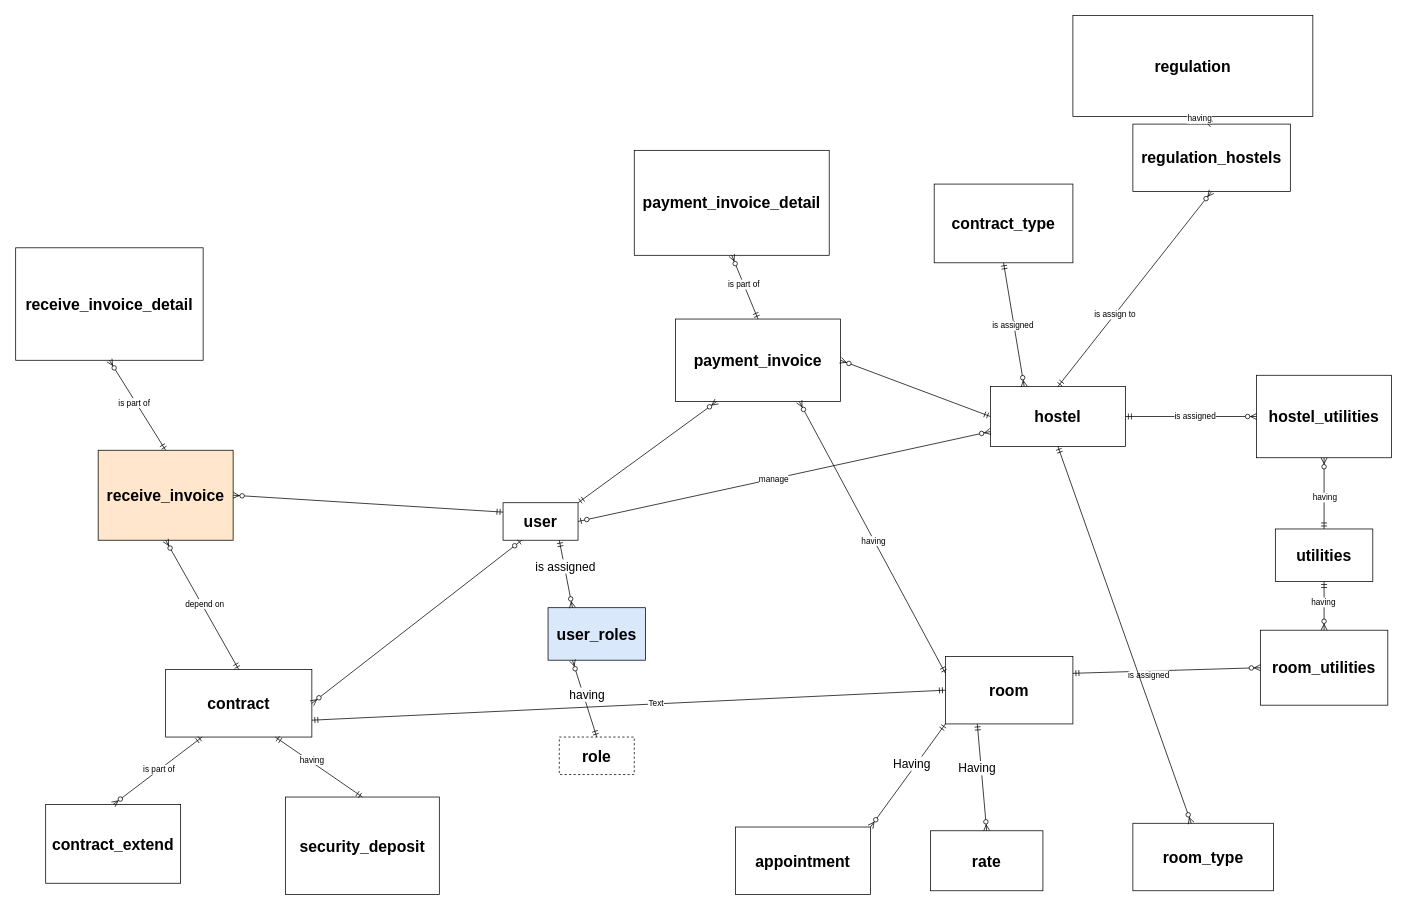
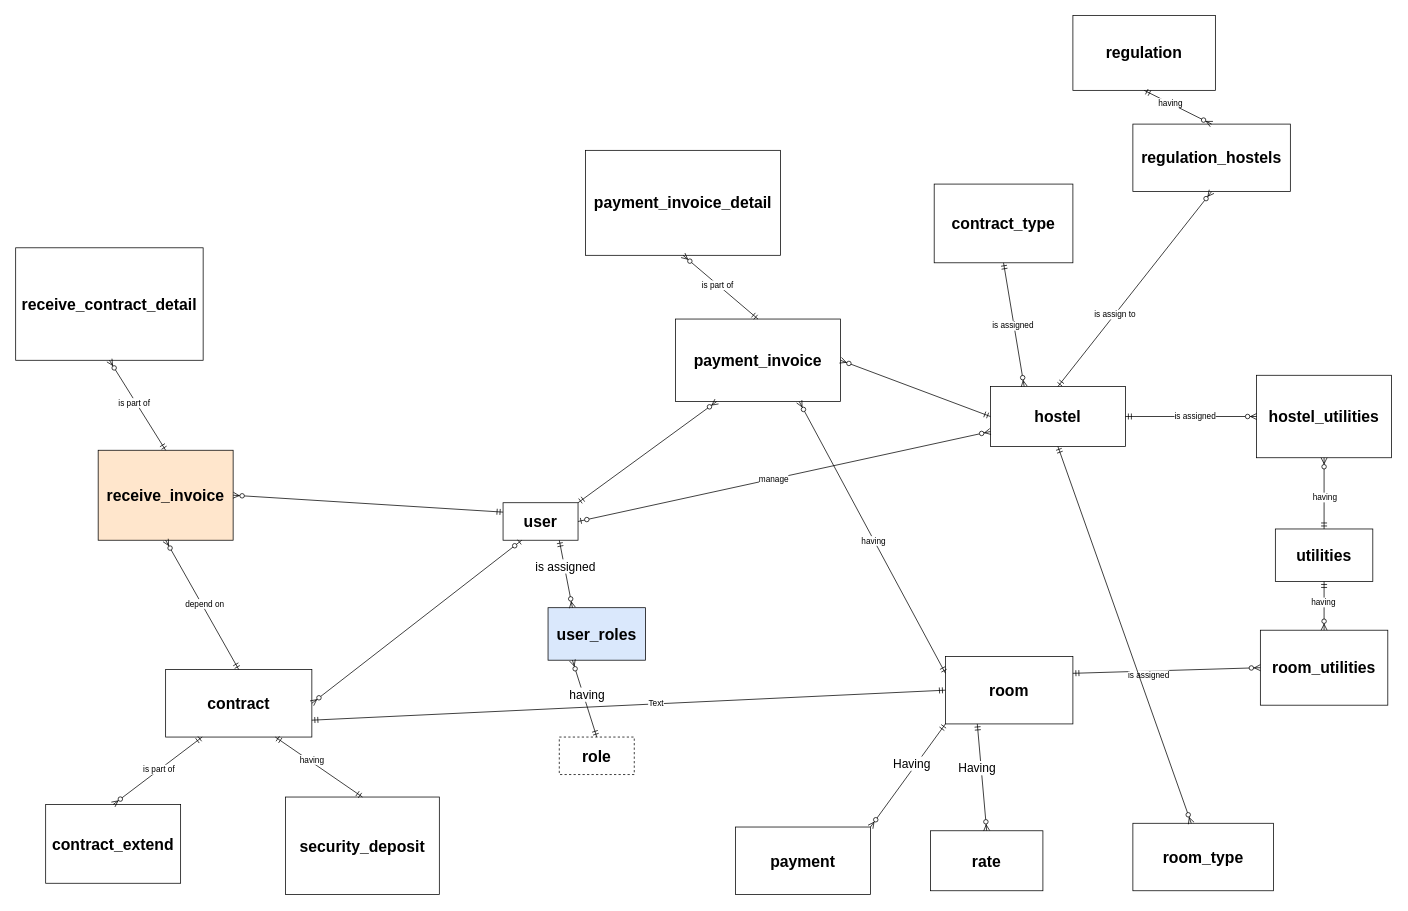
(1193, 66) -> (1144, 53)
(732, 203) -> (683, 203)
(109, 304) -> (109, 304)
(803, 861) -> (803, 861)
